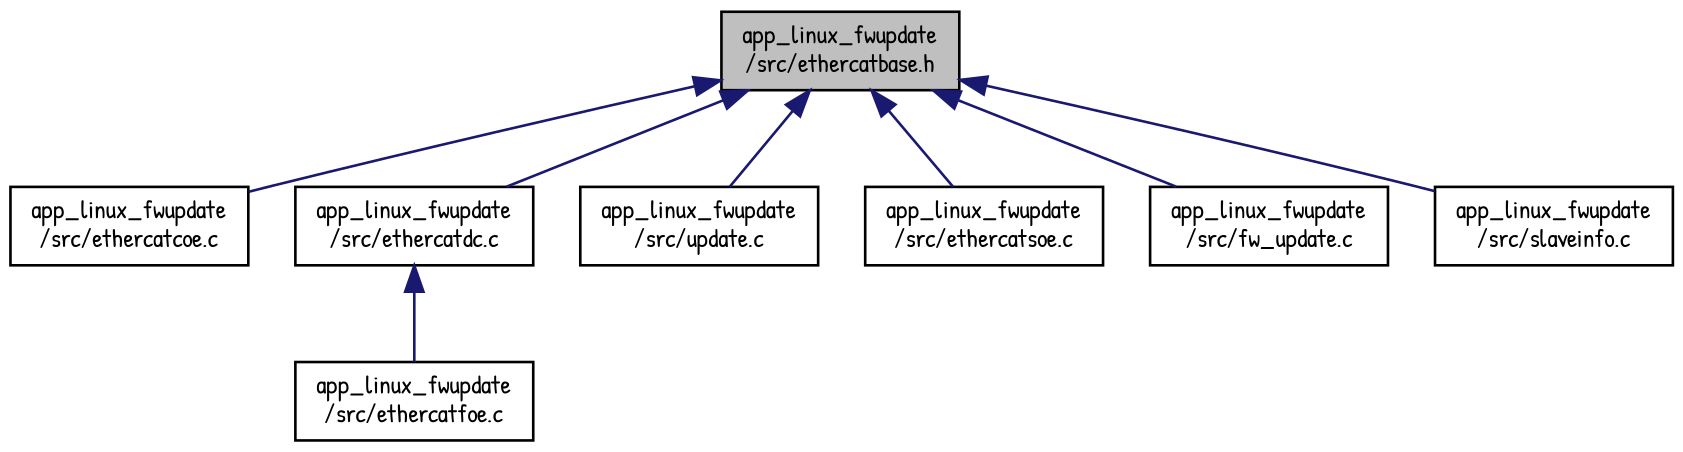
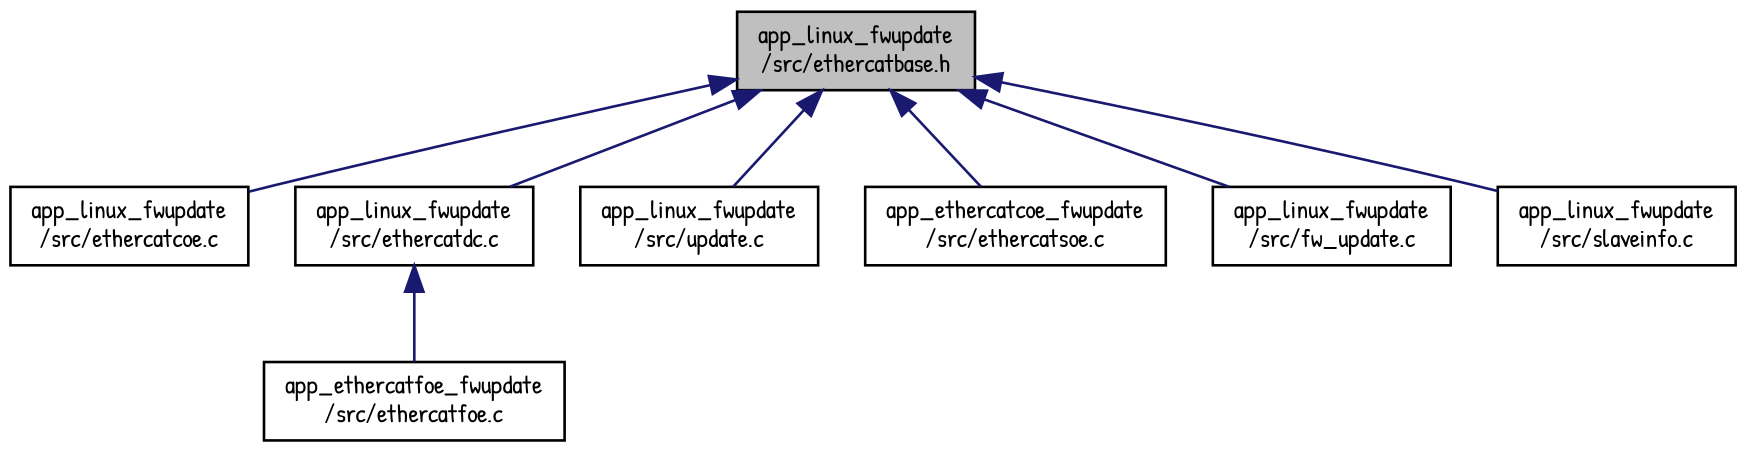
(984, 226) -> (1015, 226)
(414, 401) -> (414, 401)
